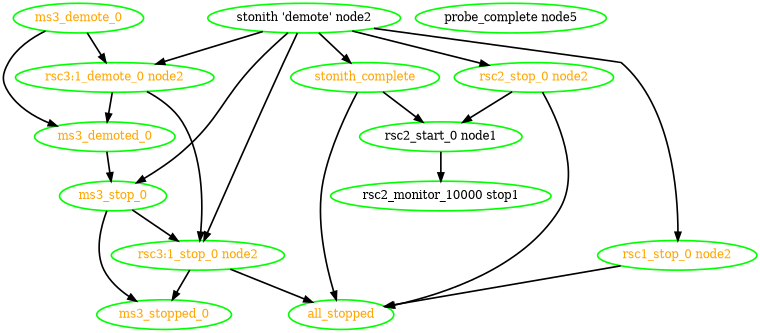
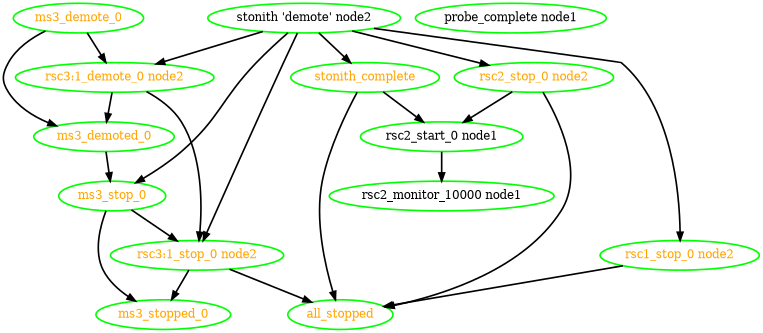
(511, 18) -> (511, 18)
(441, 196) -> (442, 196)
